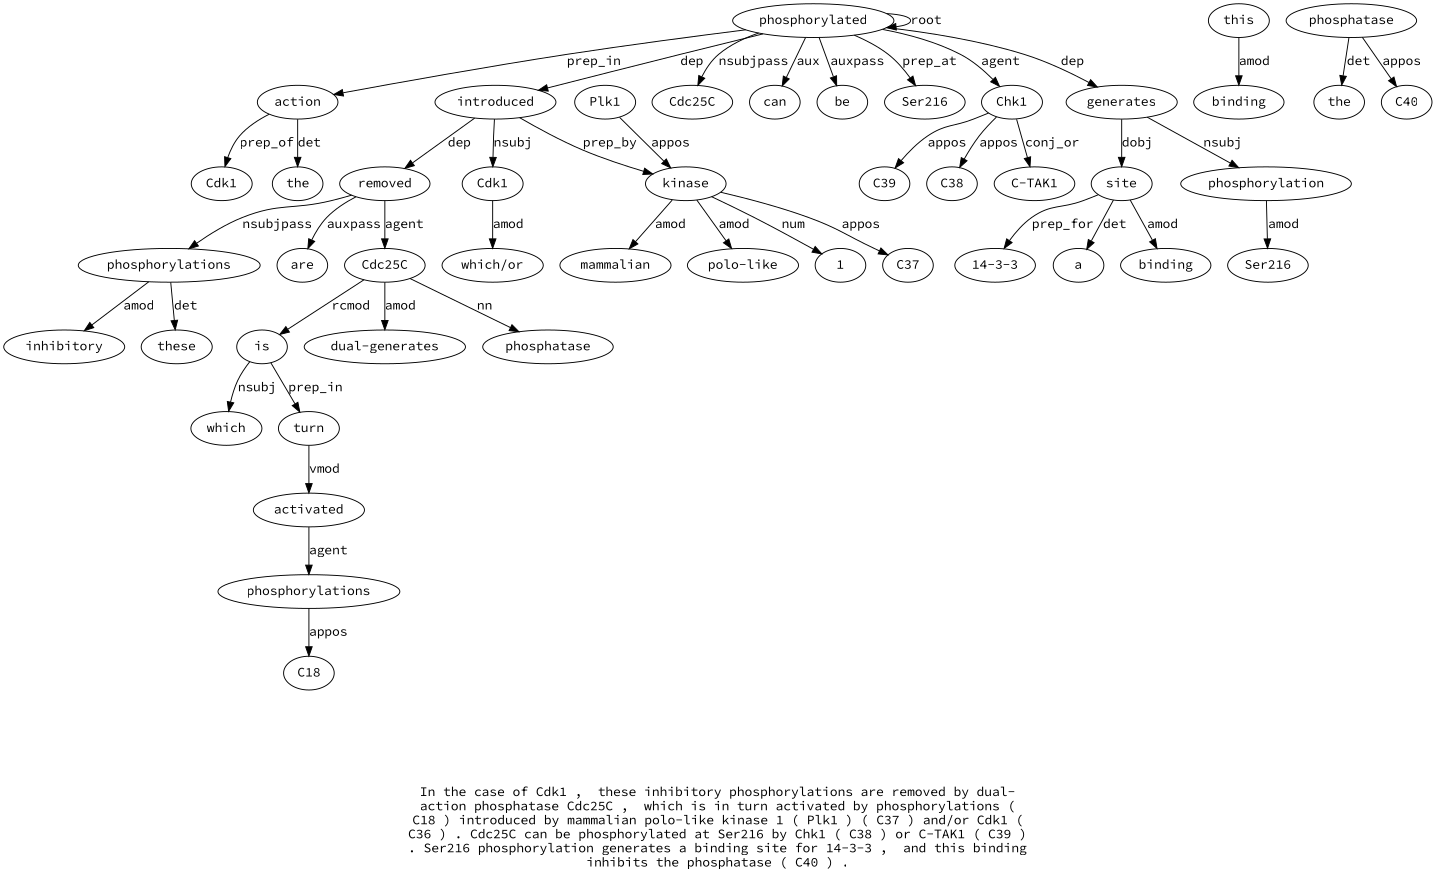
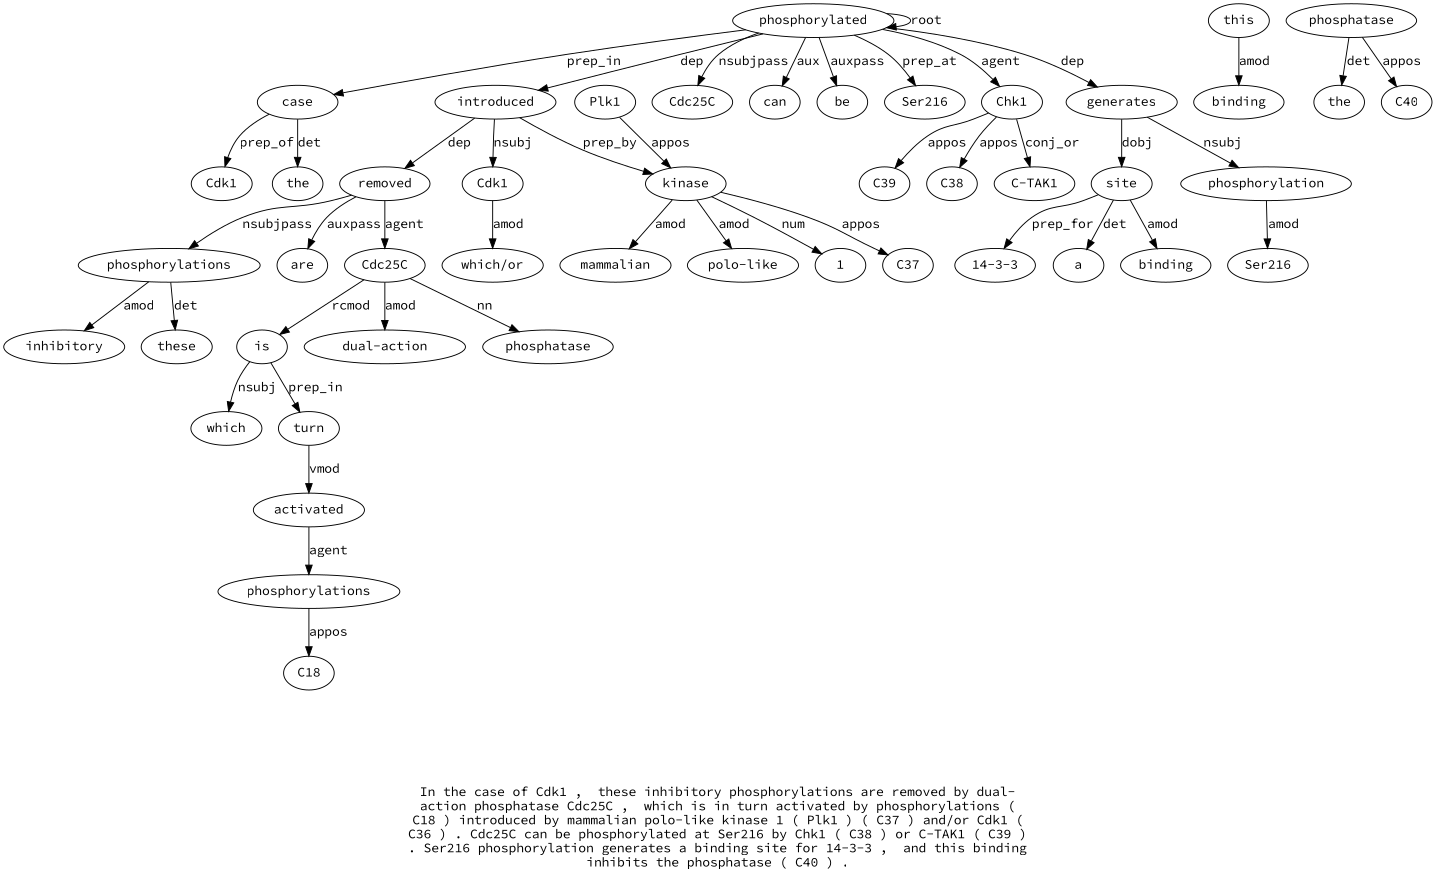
(298, 102) -> (298, 102)
(385, 347) -> (385, 347)
